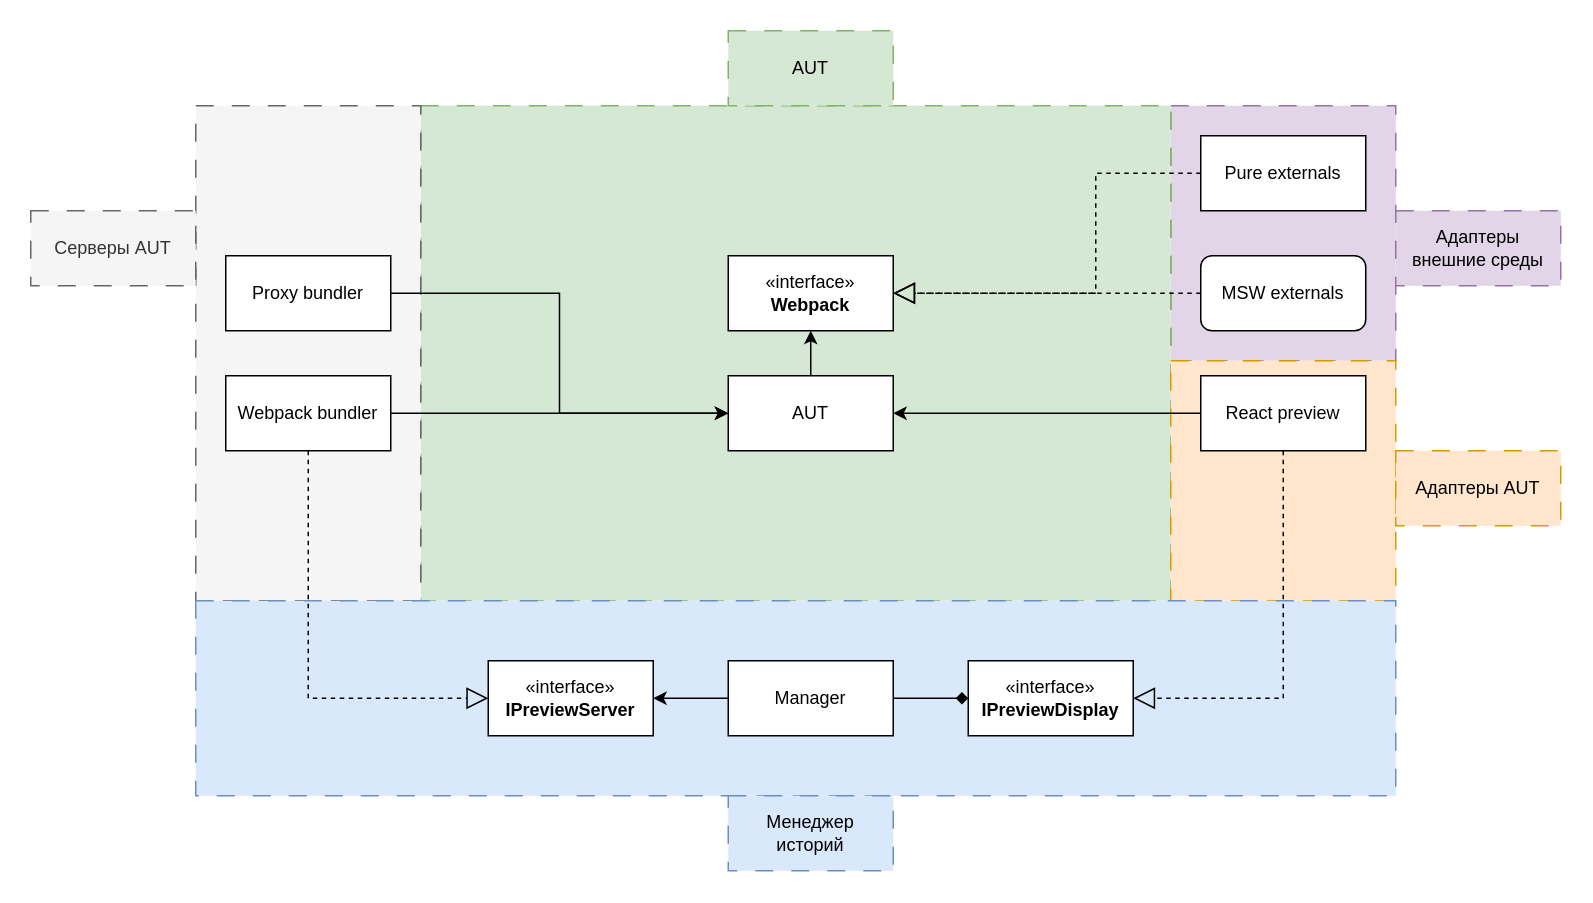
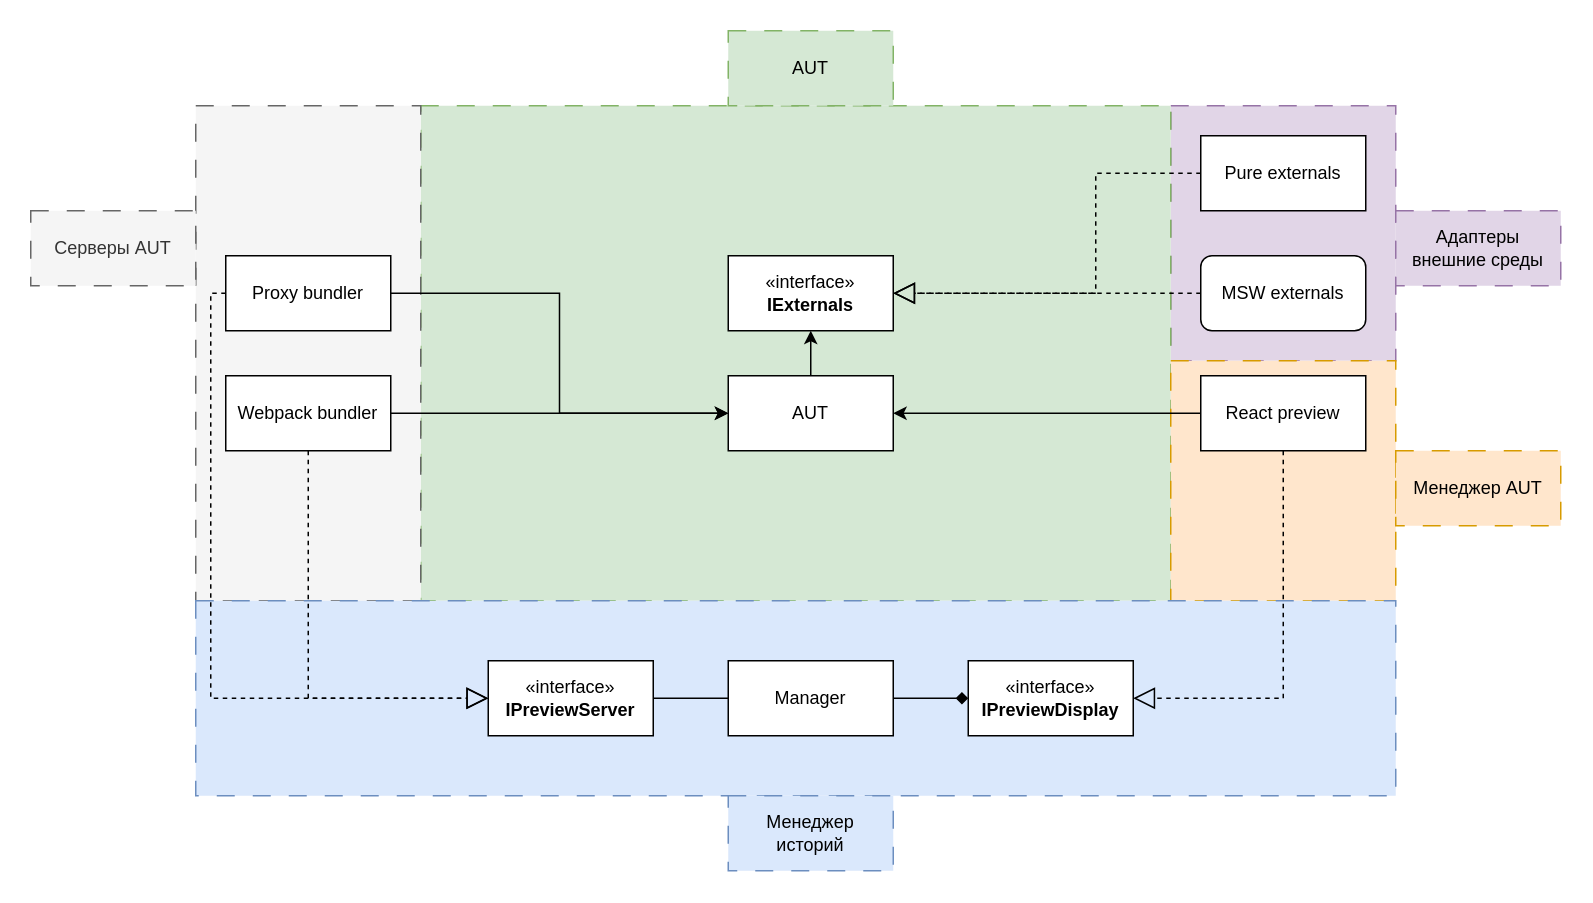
(811, 293) -> (811, 293)
(1478, 488) -> (1478, 488)
none -> (211, 535)
(665, 698) -> (660, 698)
